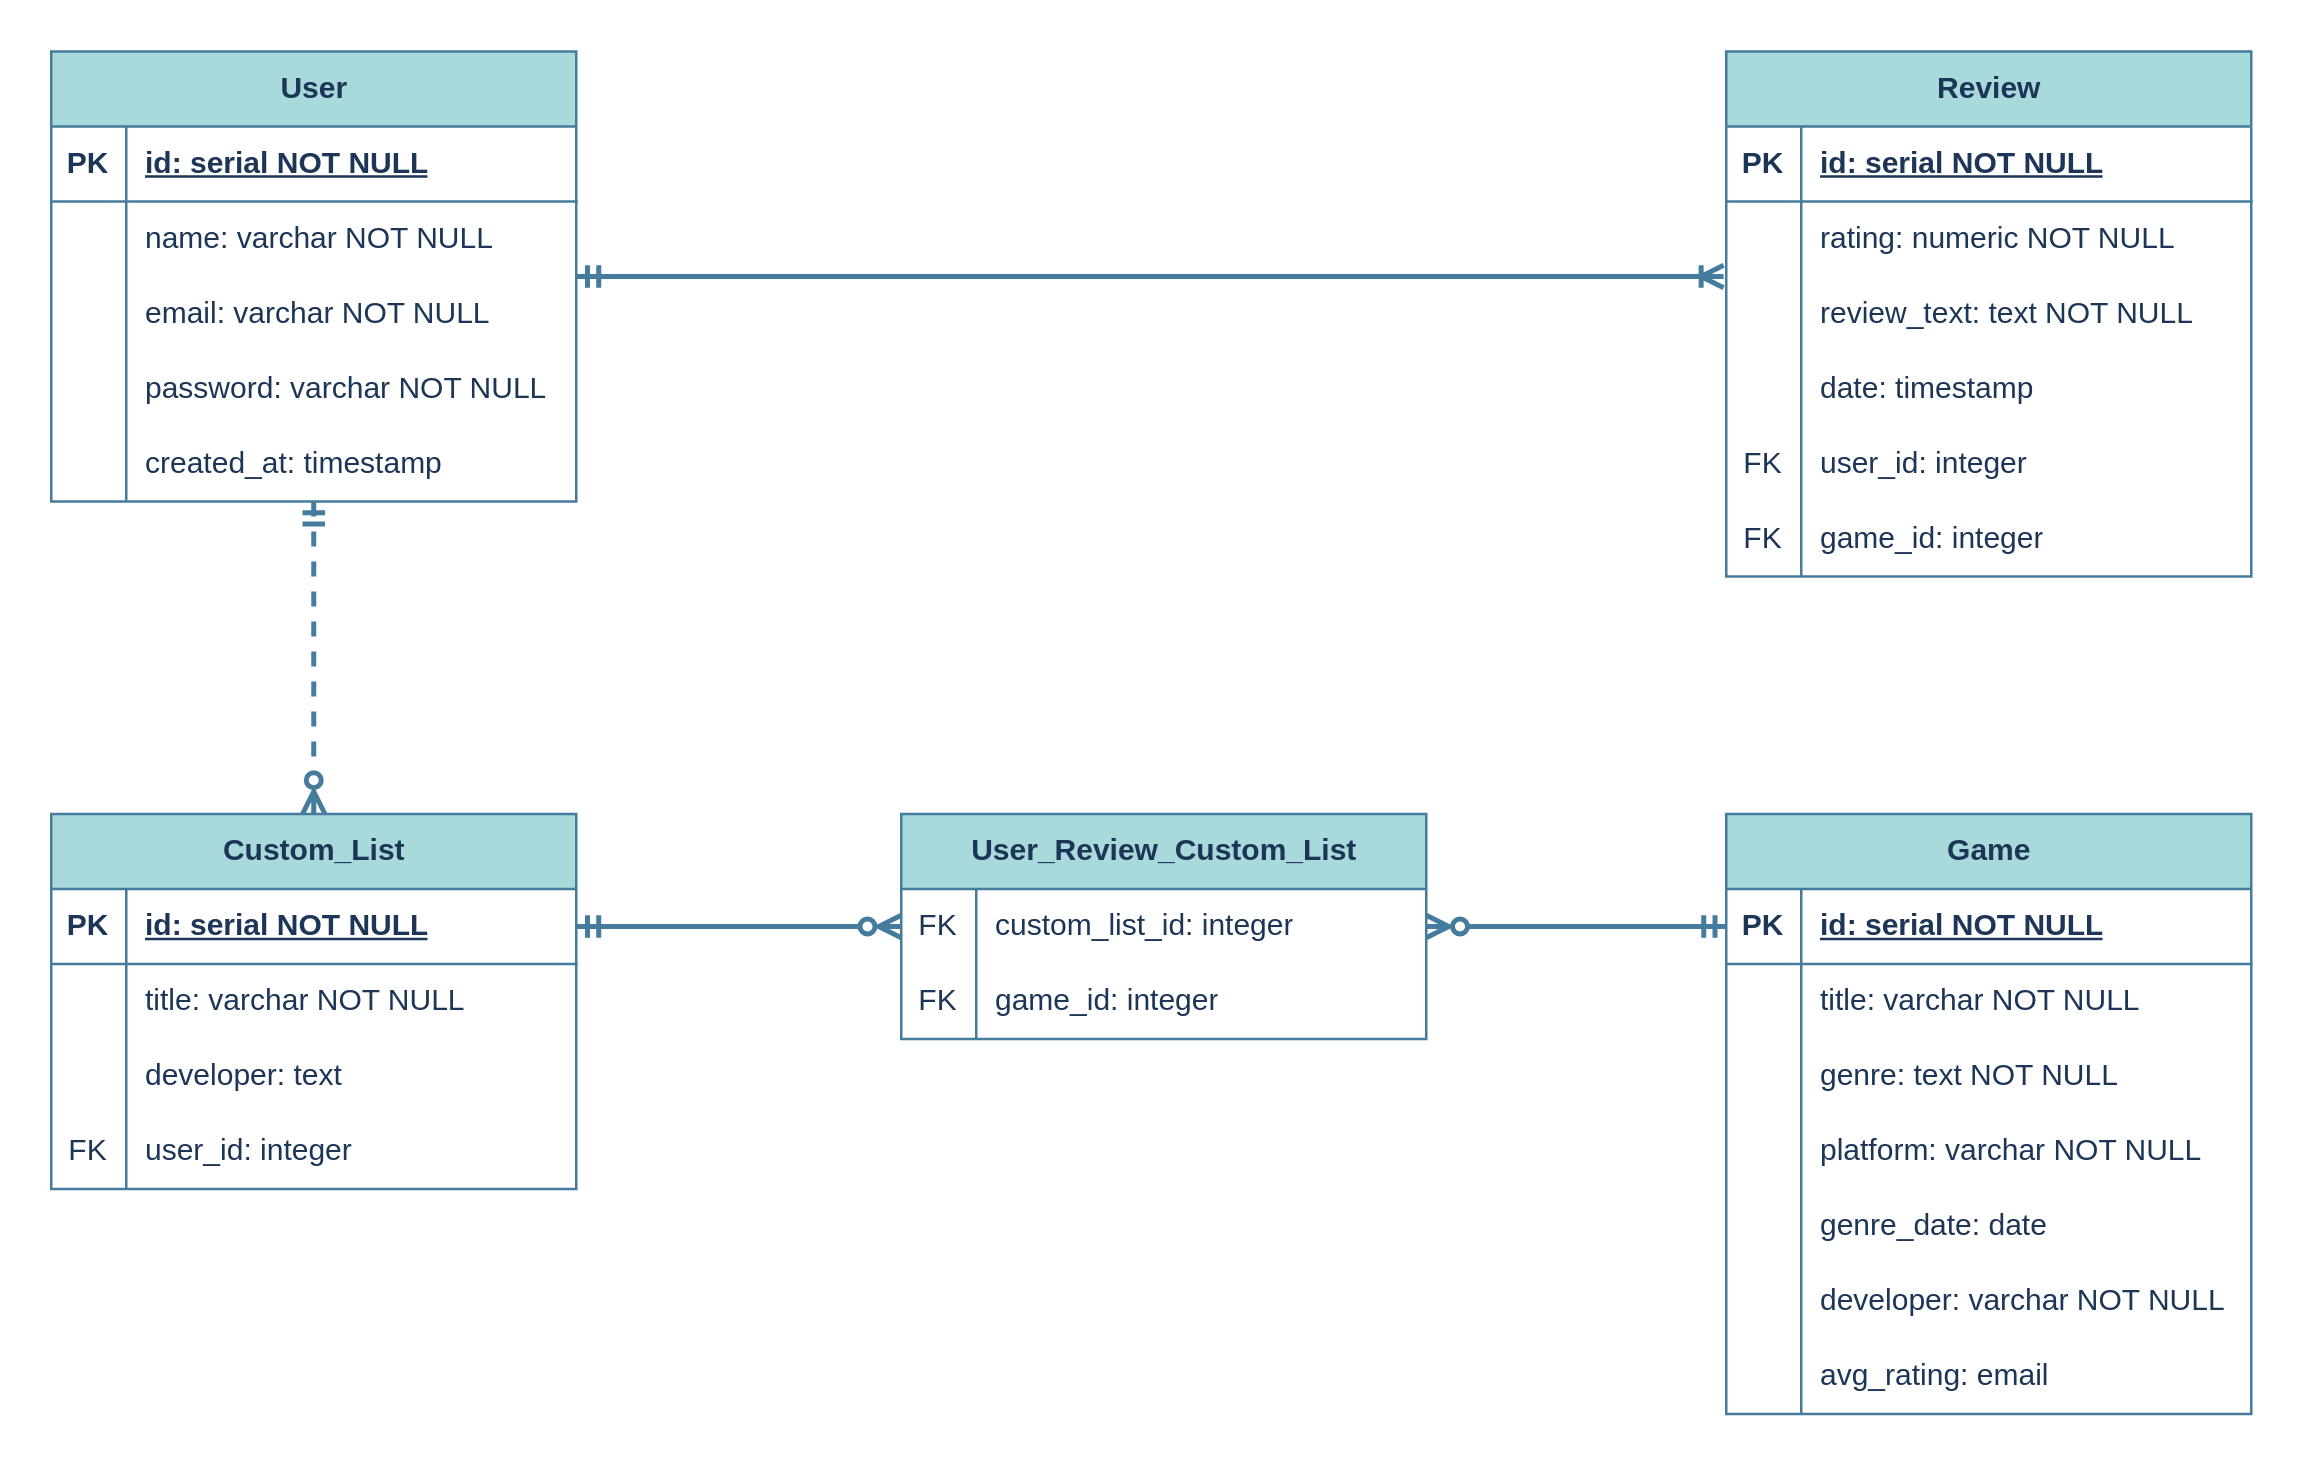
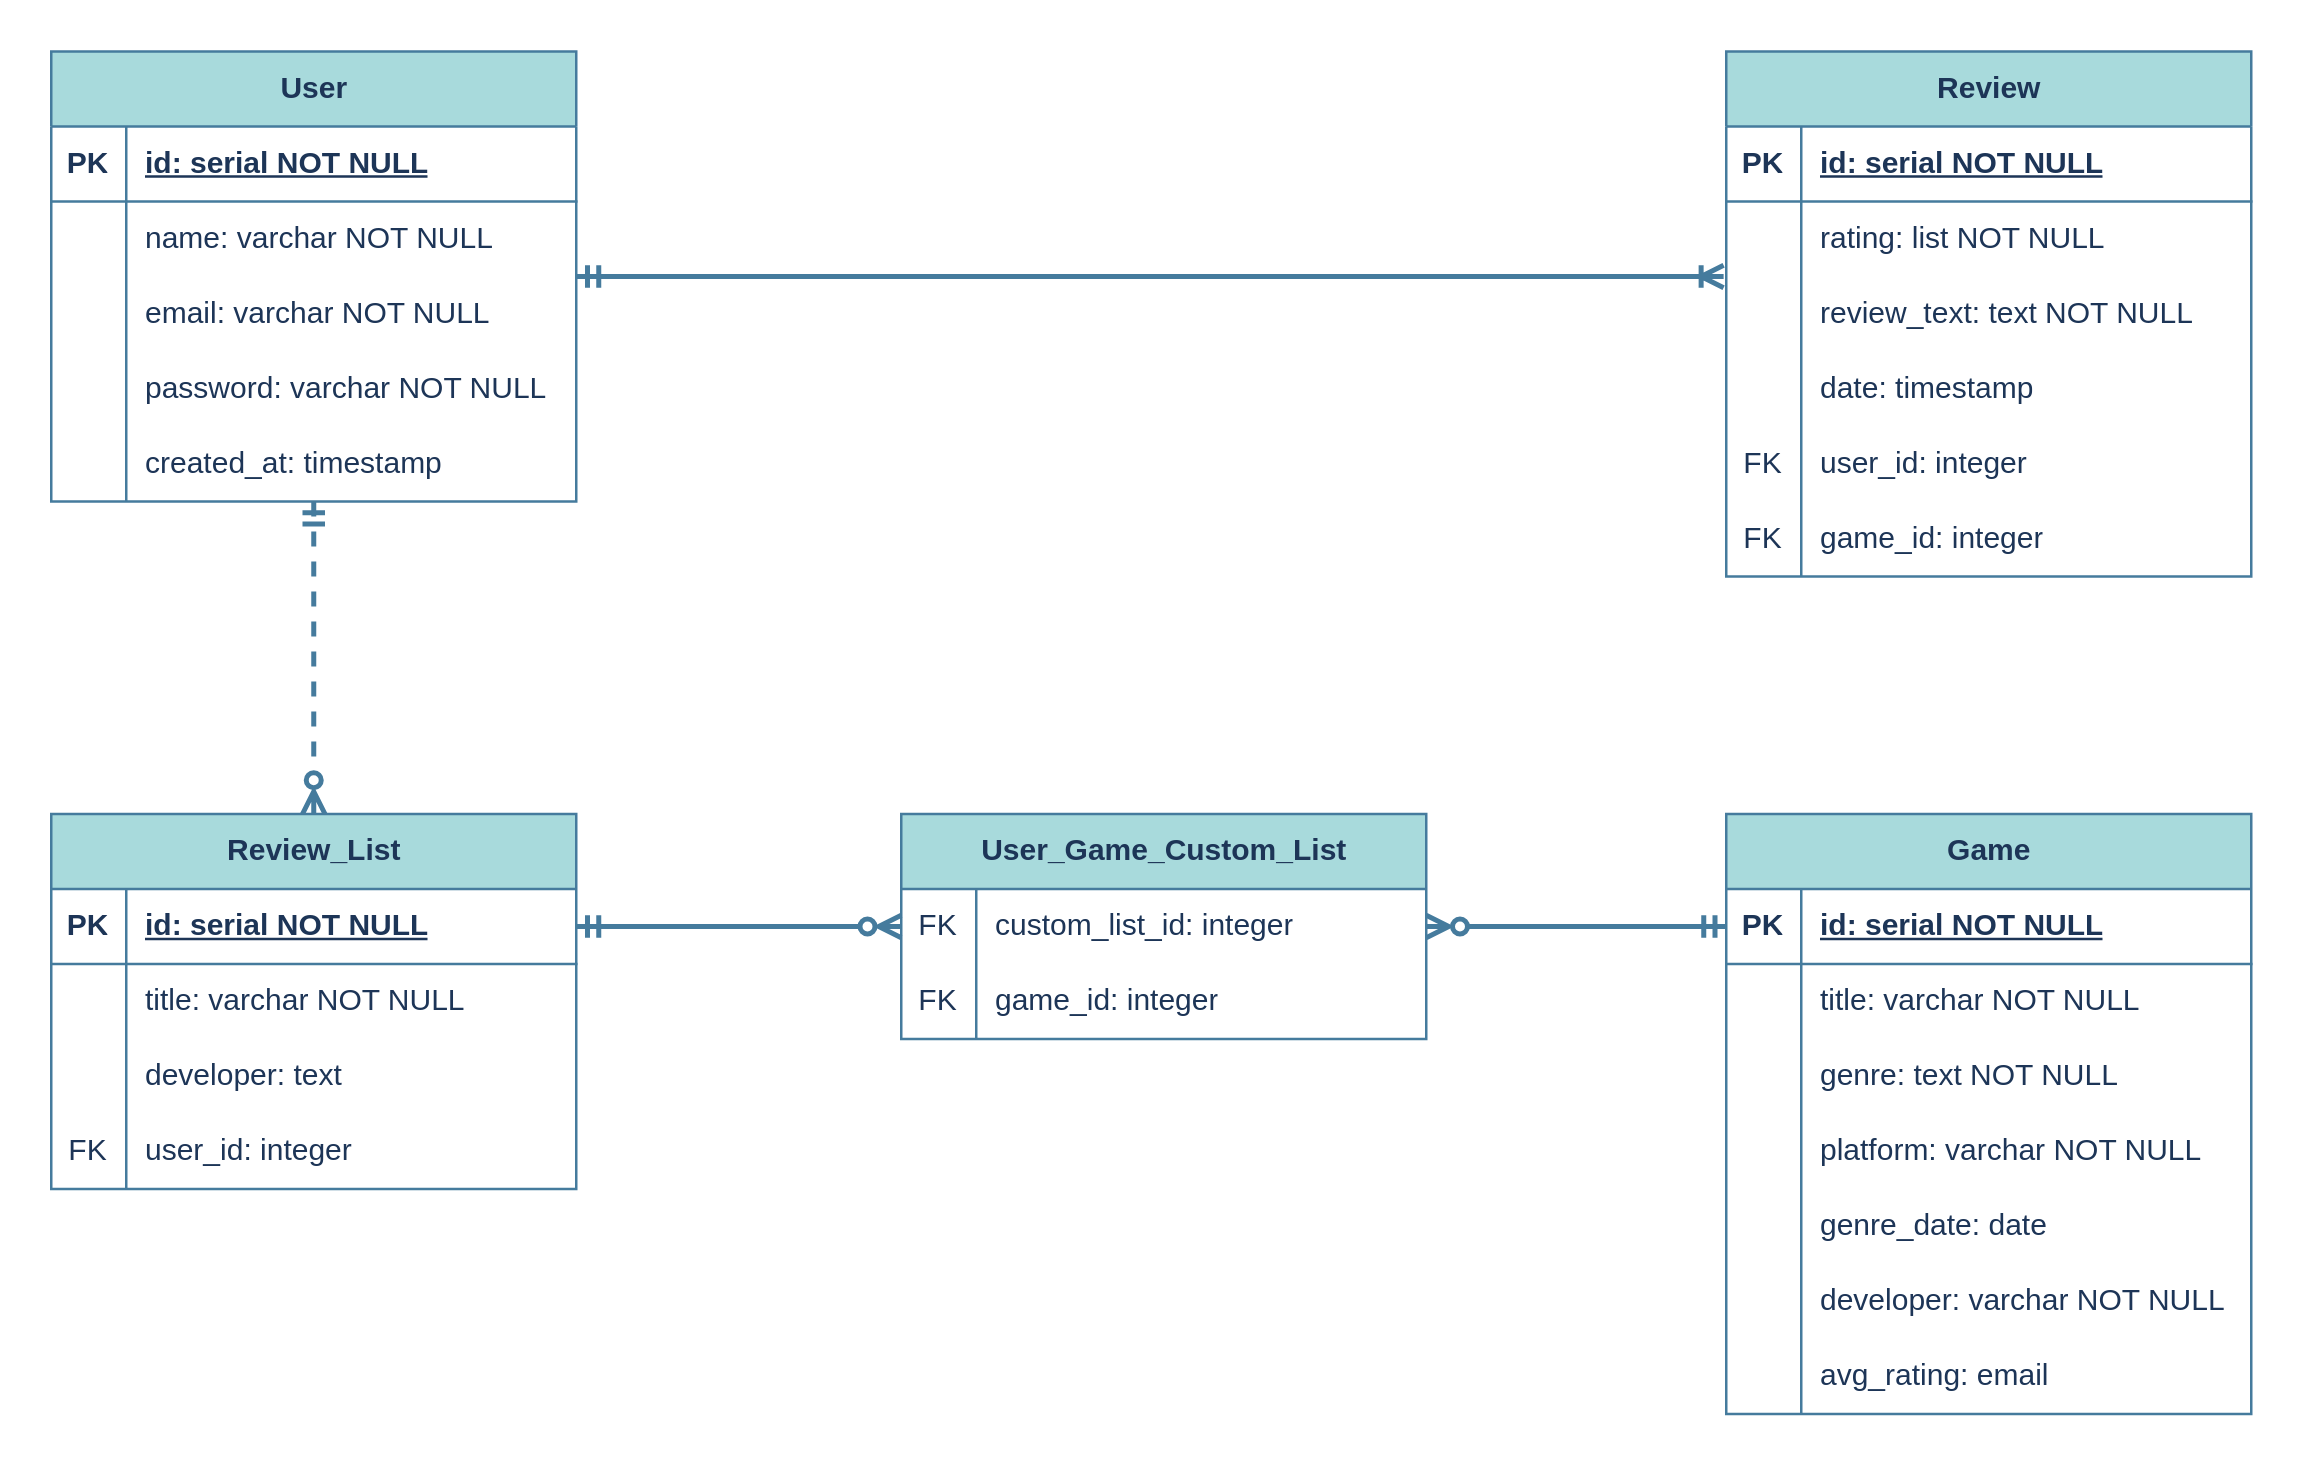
(1999, 239) -> (1970, 239)
(315, 851) -> (315, 851)
(1165, 851) -> (1165, 851)
